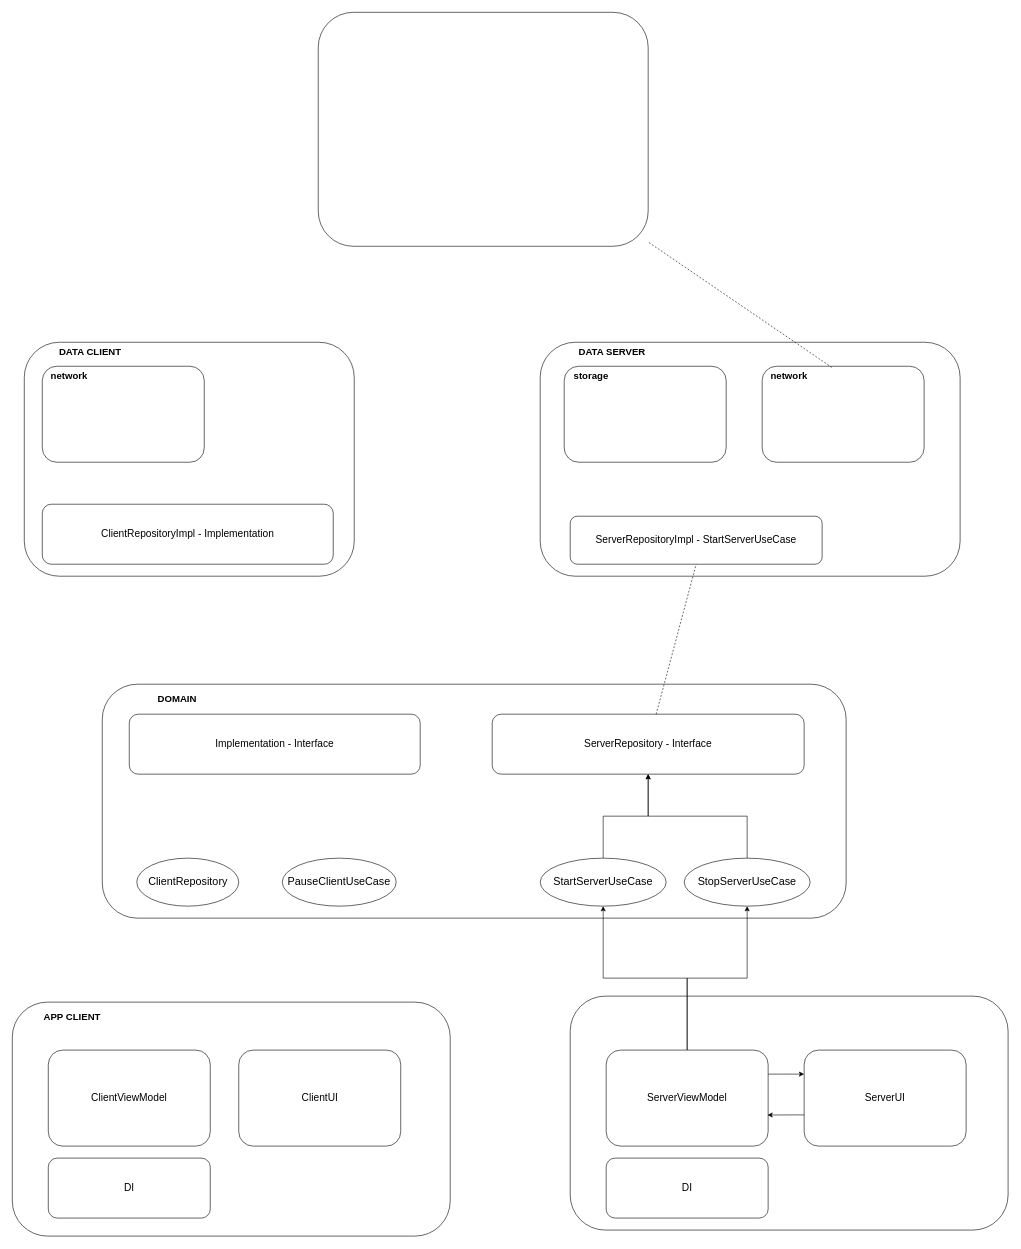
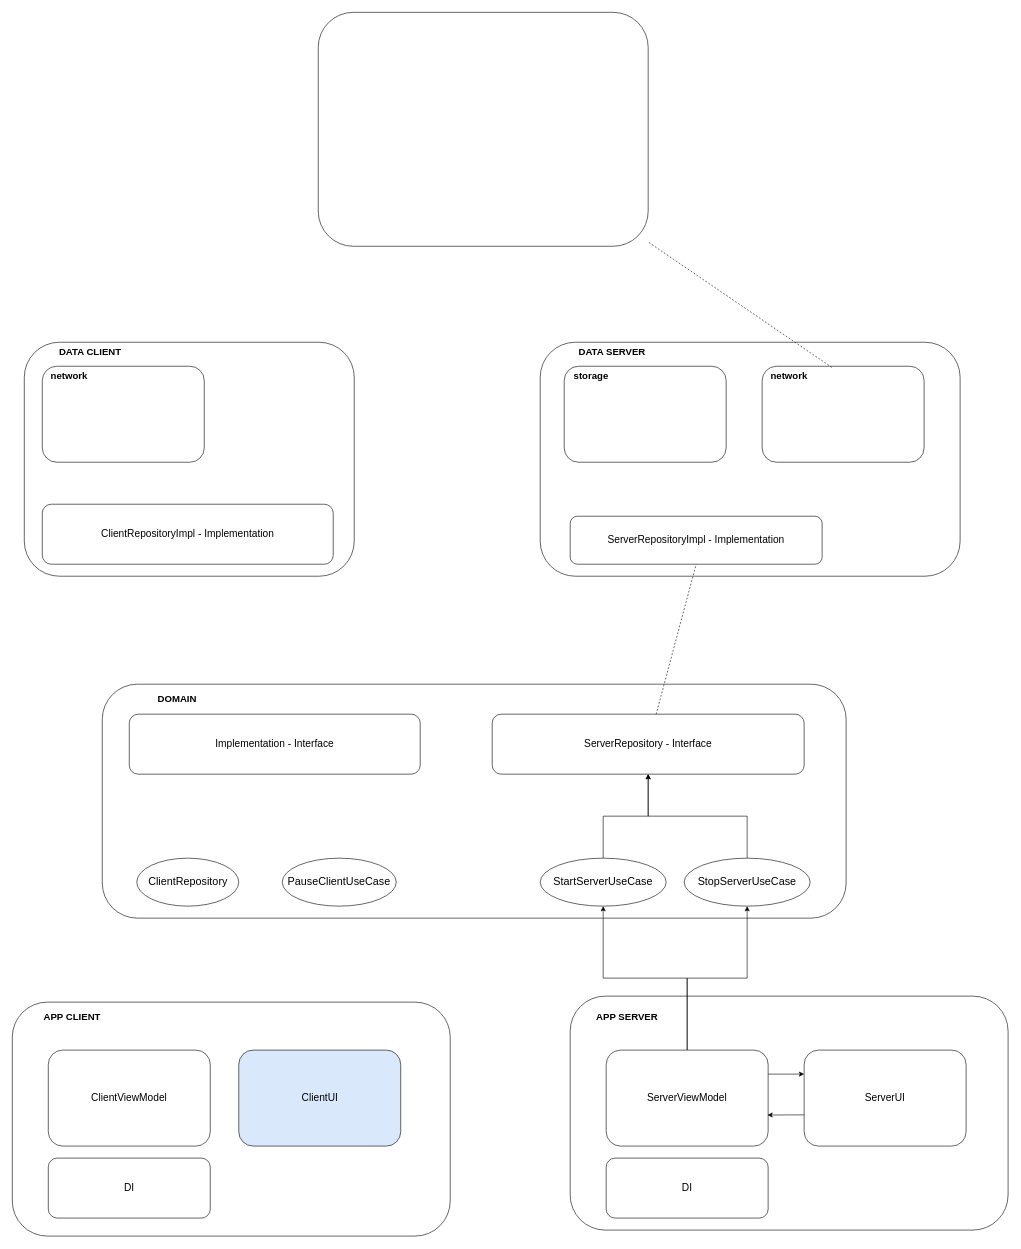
(696, 540) -> (696, 540)
none -> (627, 1017)
(320, 1098) -> (320, 1098)
